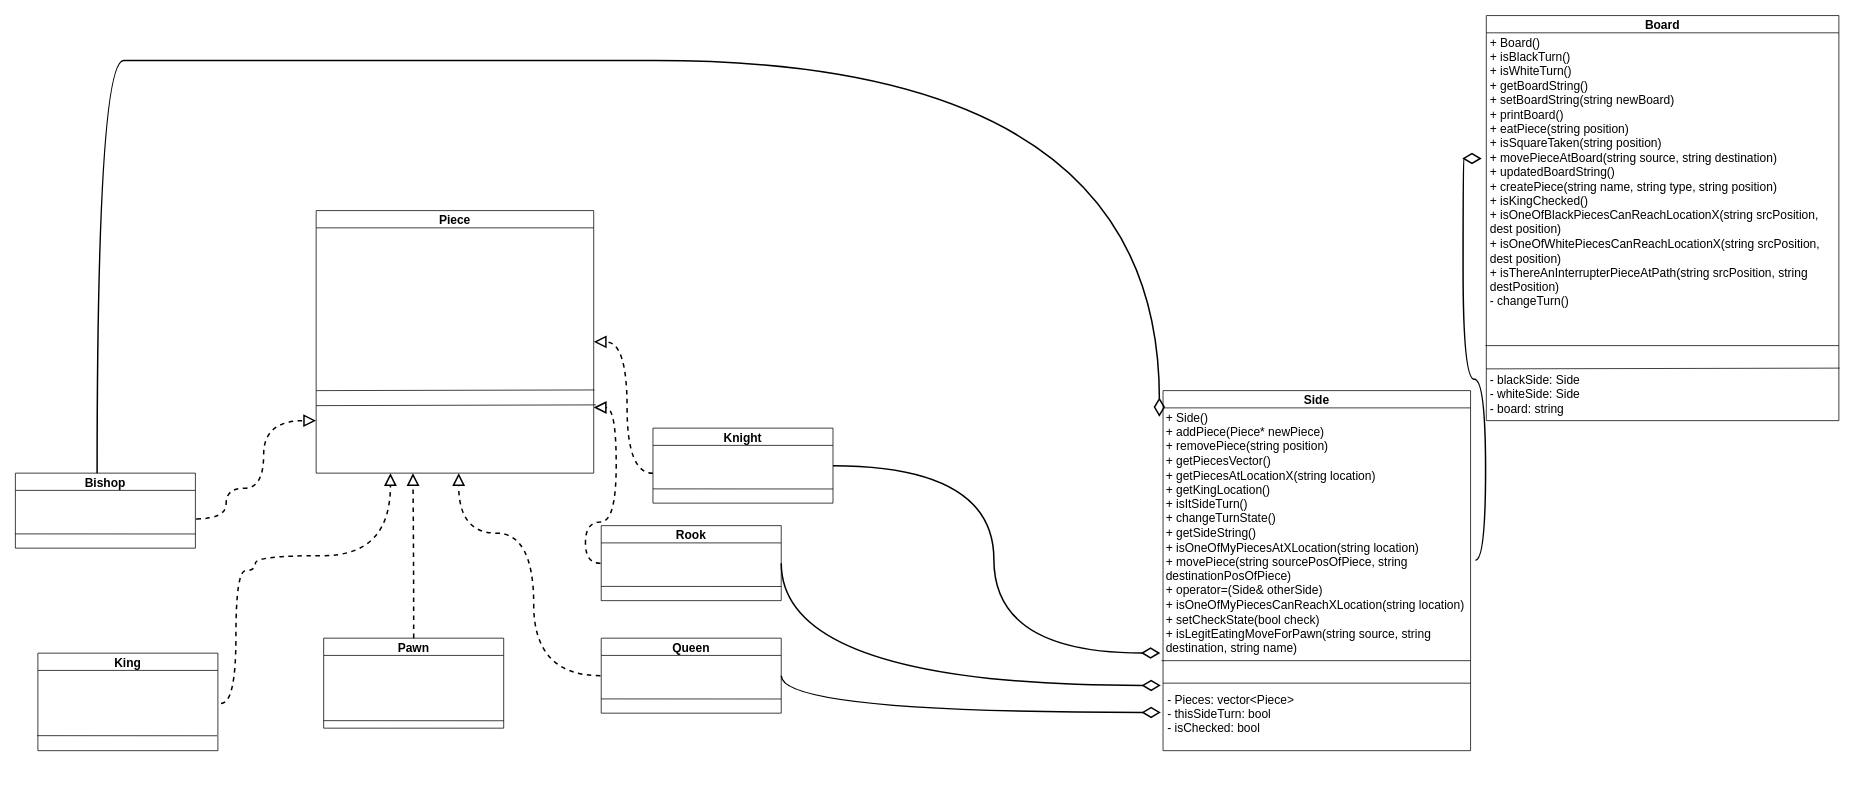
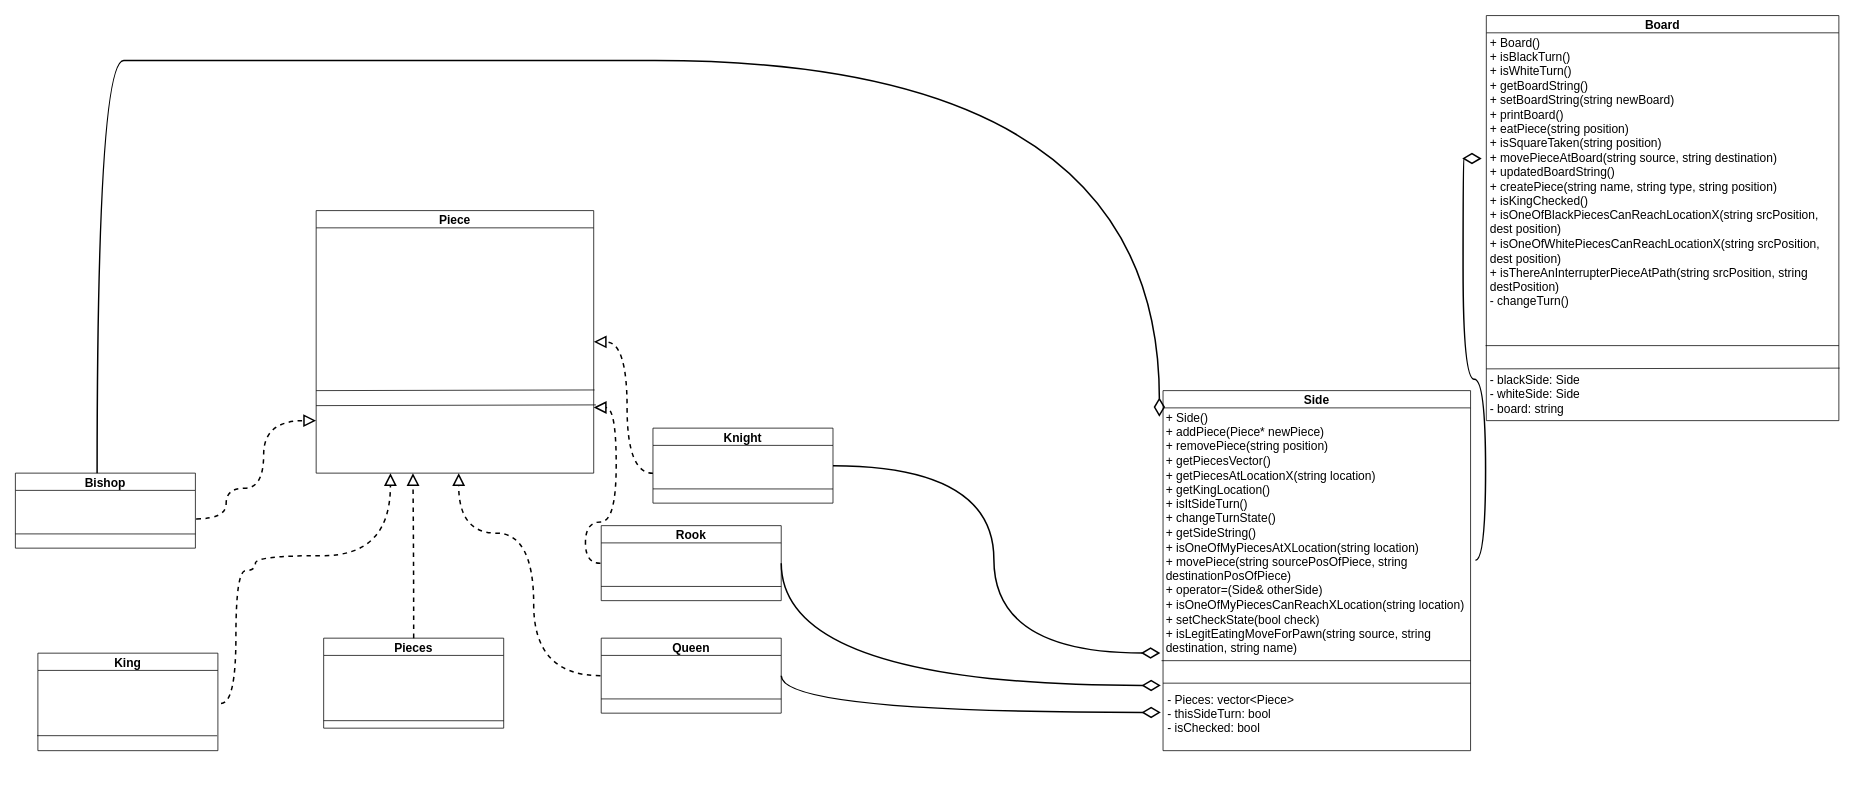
(413, 647) -> (413, 647)
